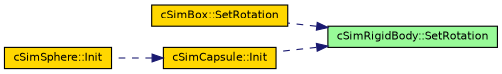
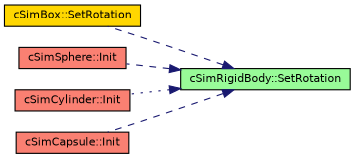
(58, 58) -> (72, 58)
(132, 58) -> (148, 66)
(220, 58) -> (72, 143)
none -> (72, 100)
